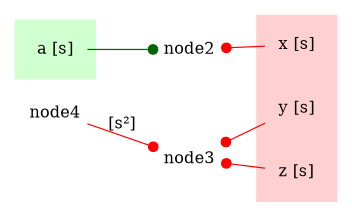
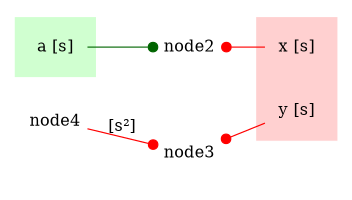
(297, 172) -> none
